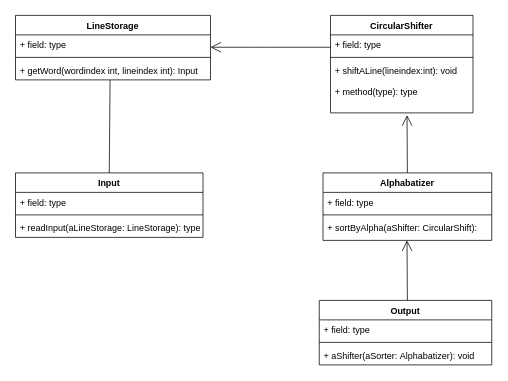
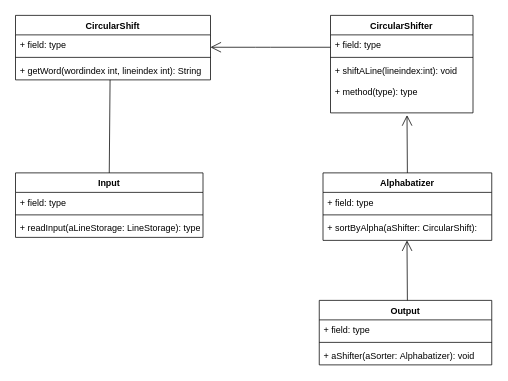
(113, 26) -> (113, 26)
(120, 71) -> (122, 71)
